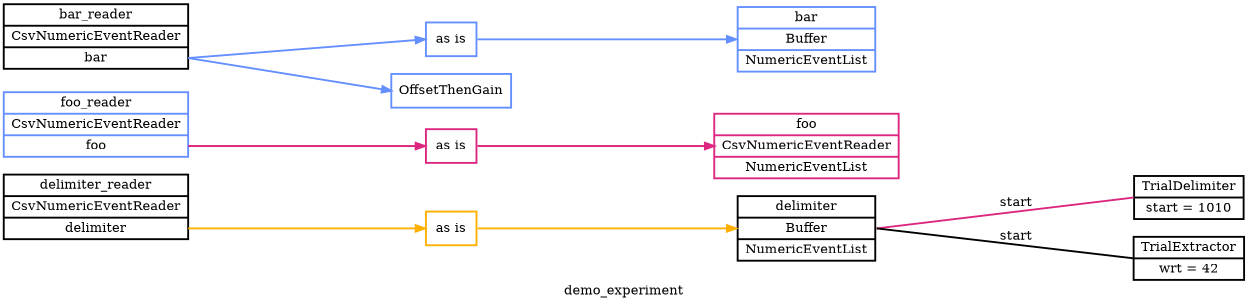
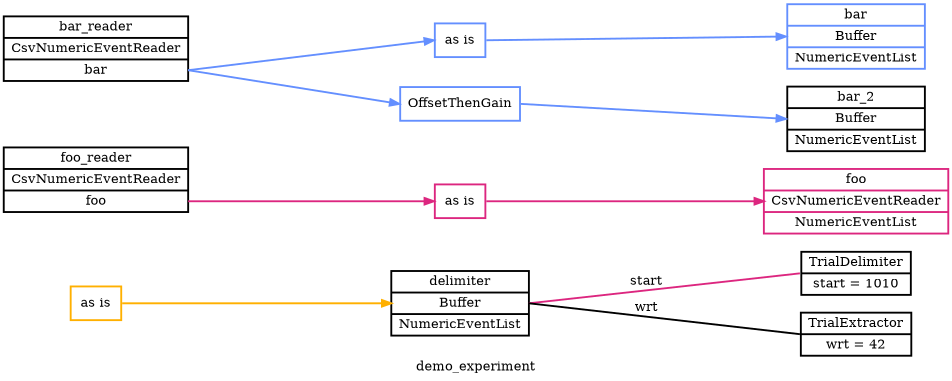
none -> (856, 119)
(96, 125) -> (96, 180)
(96, 207) -> none
(1016, 236) -> (646, 308)
